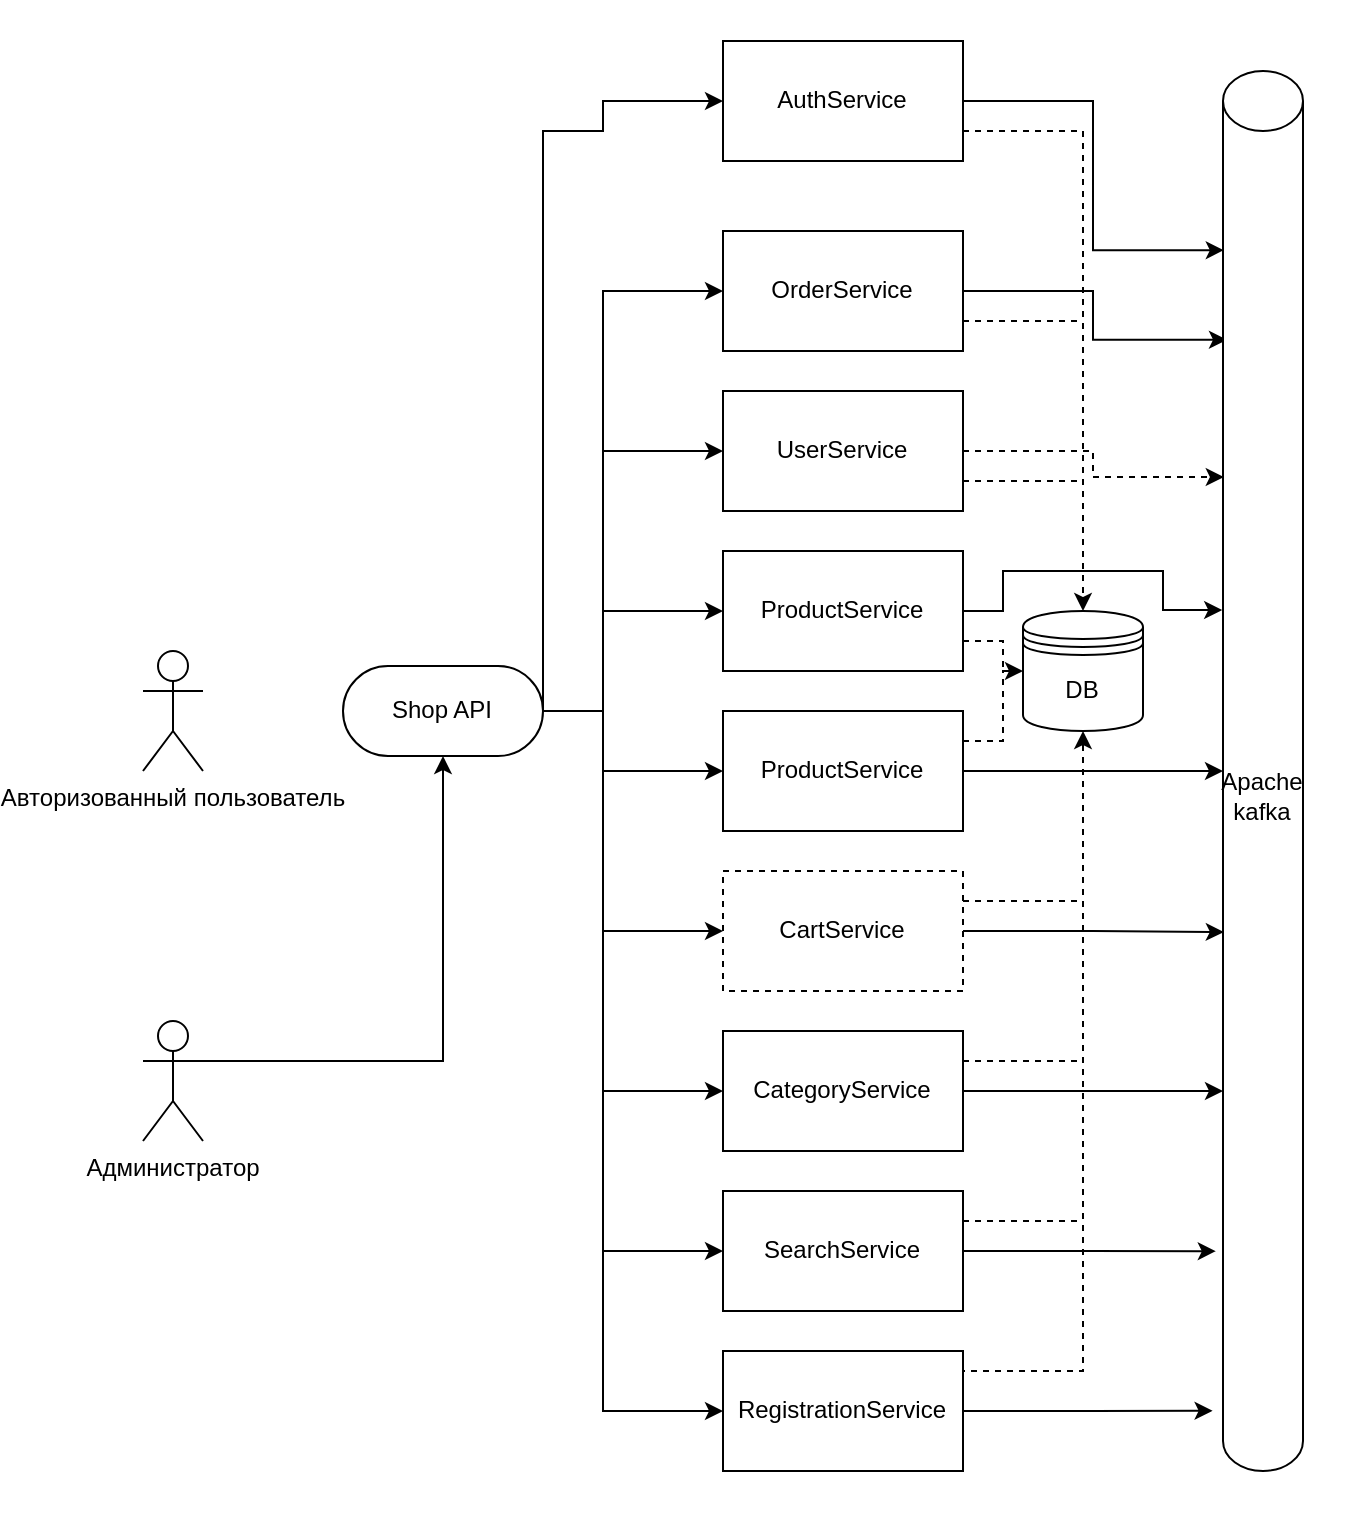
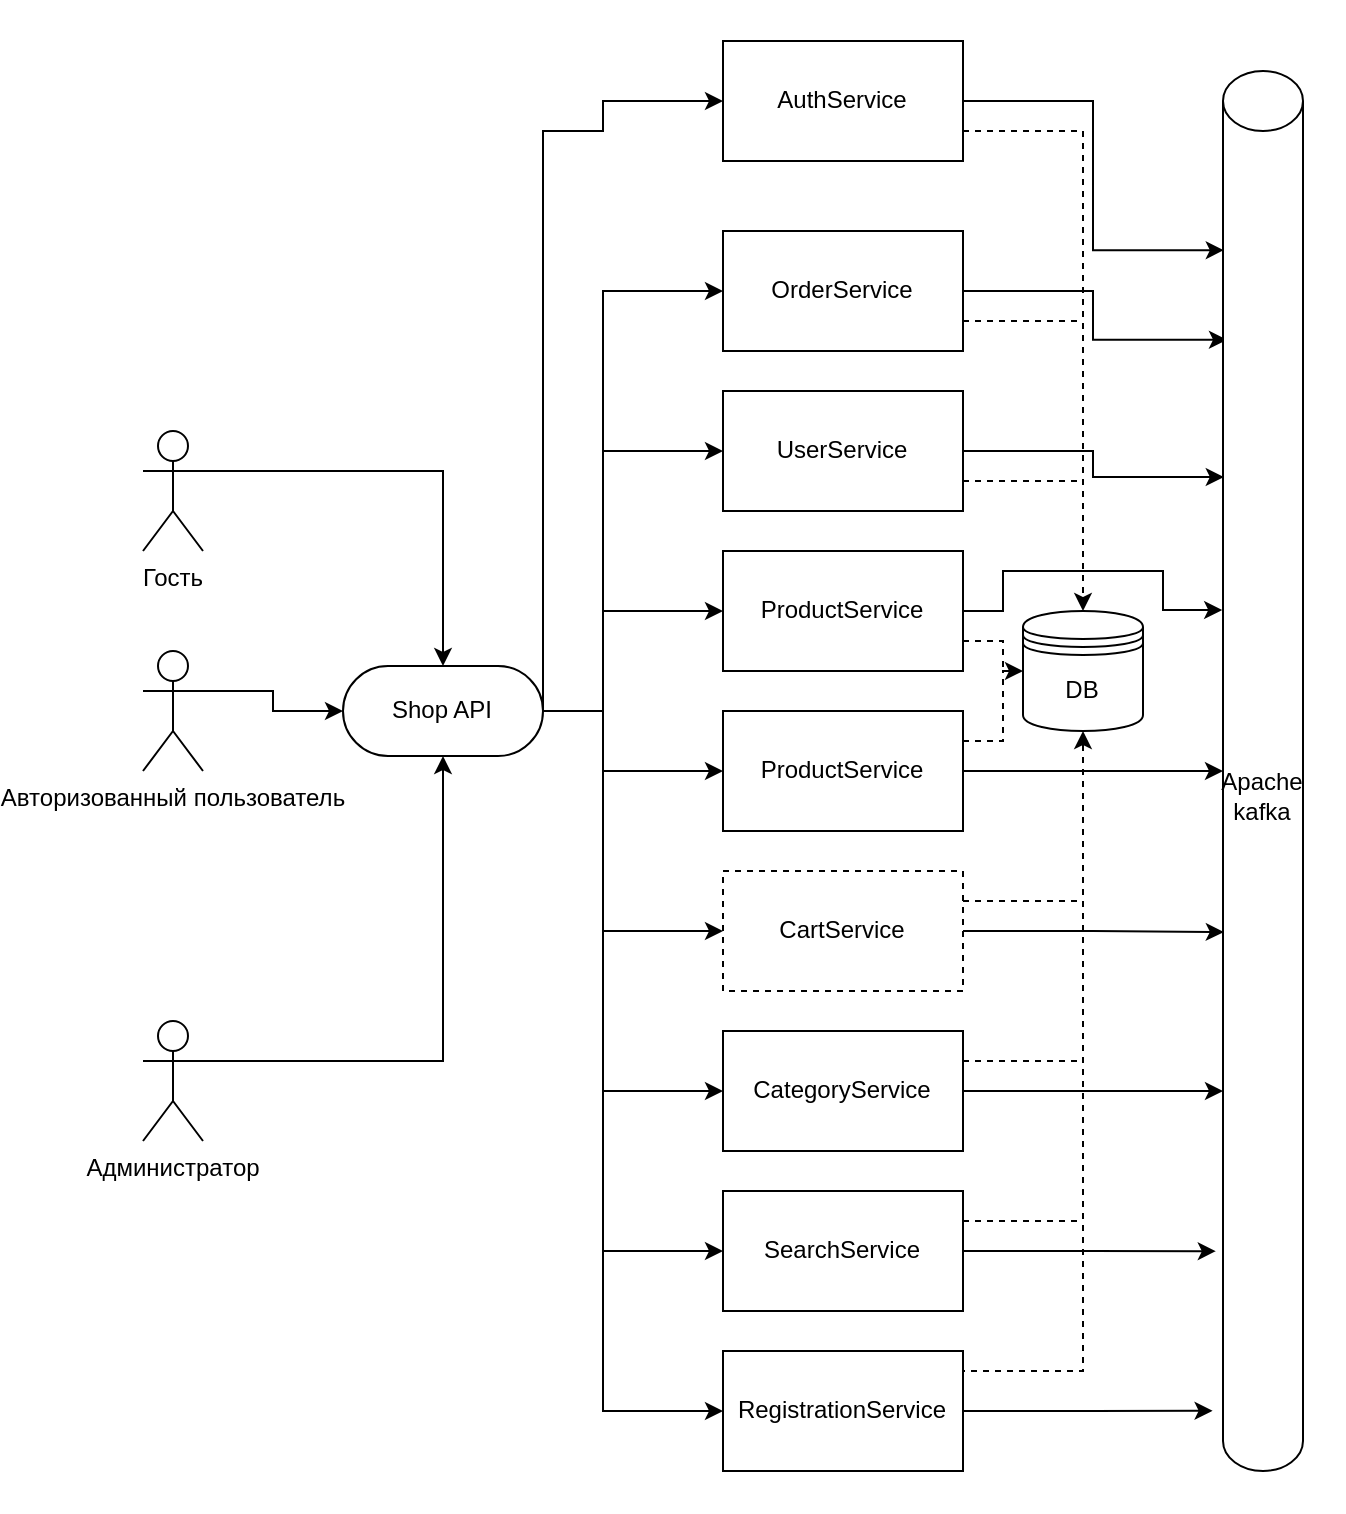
(1093, 460) -> (1093, 460)
none -> (415, 471)
none -> (173, 491)
none -> (273, 695)
